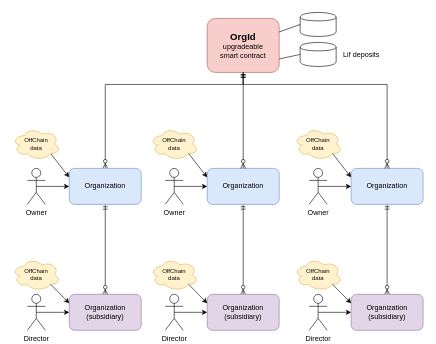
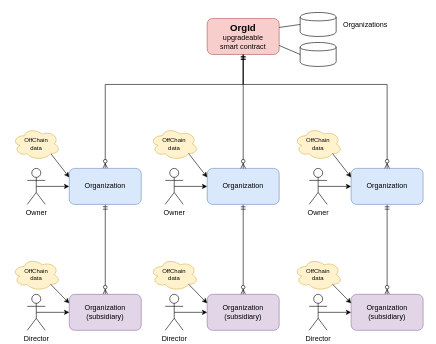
none -> (368, 24)
(243, 45) -> (243, 36)
(368, 54) -> none
